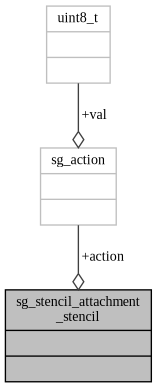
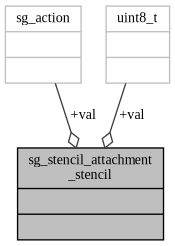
(78, 107) -> (118, 108)
(101, 257) -> (82, 116)
